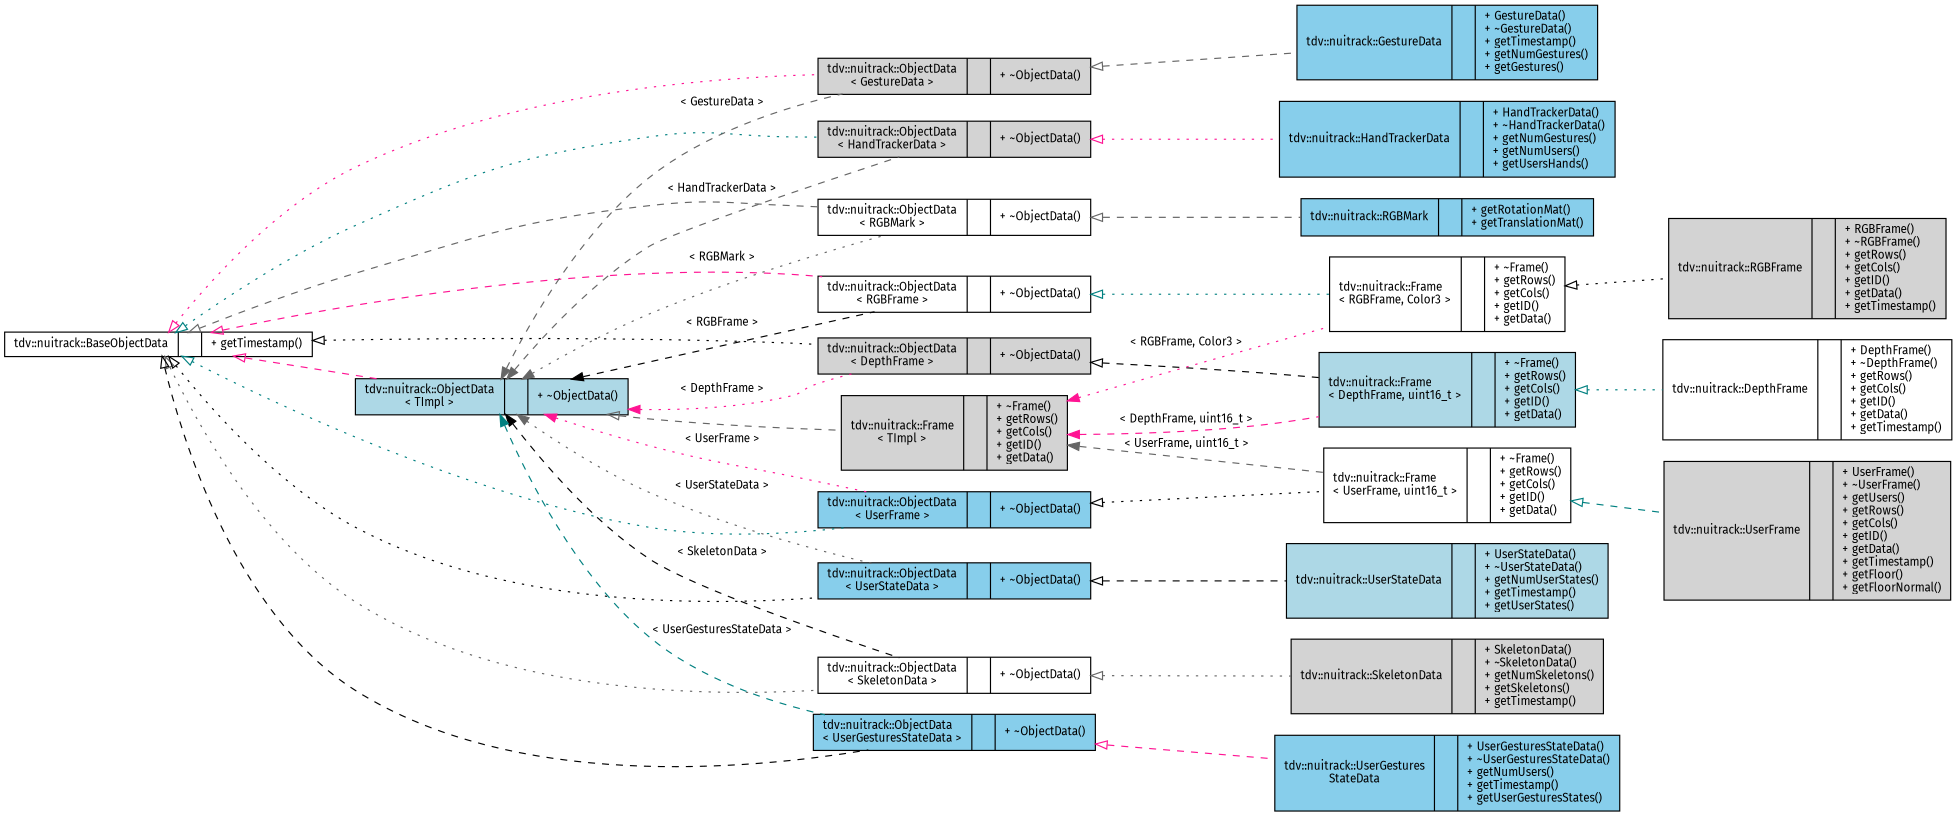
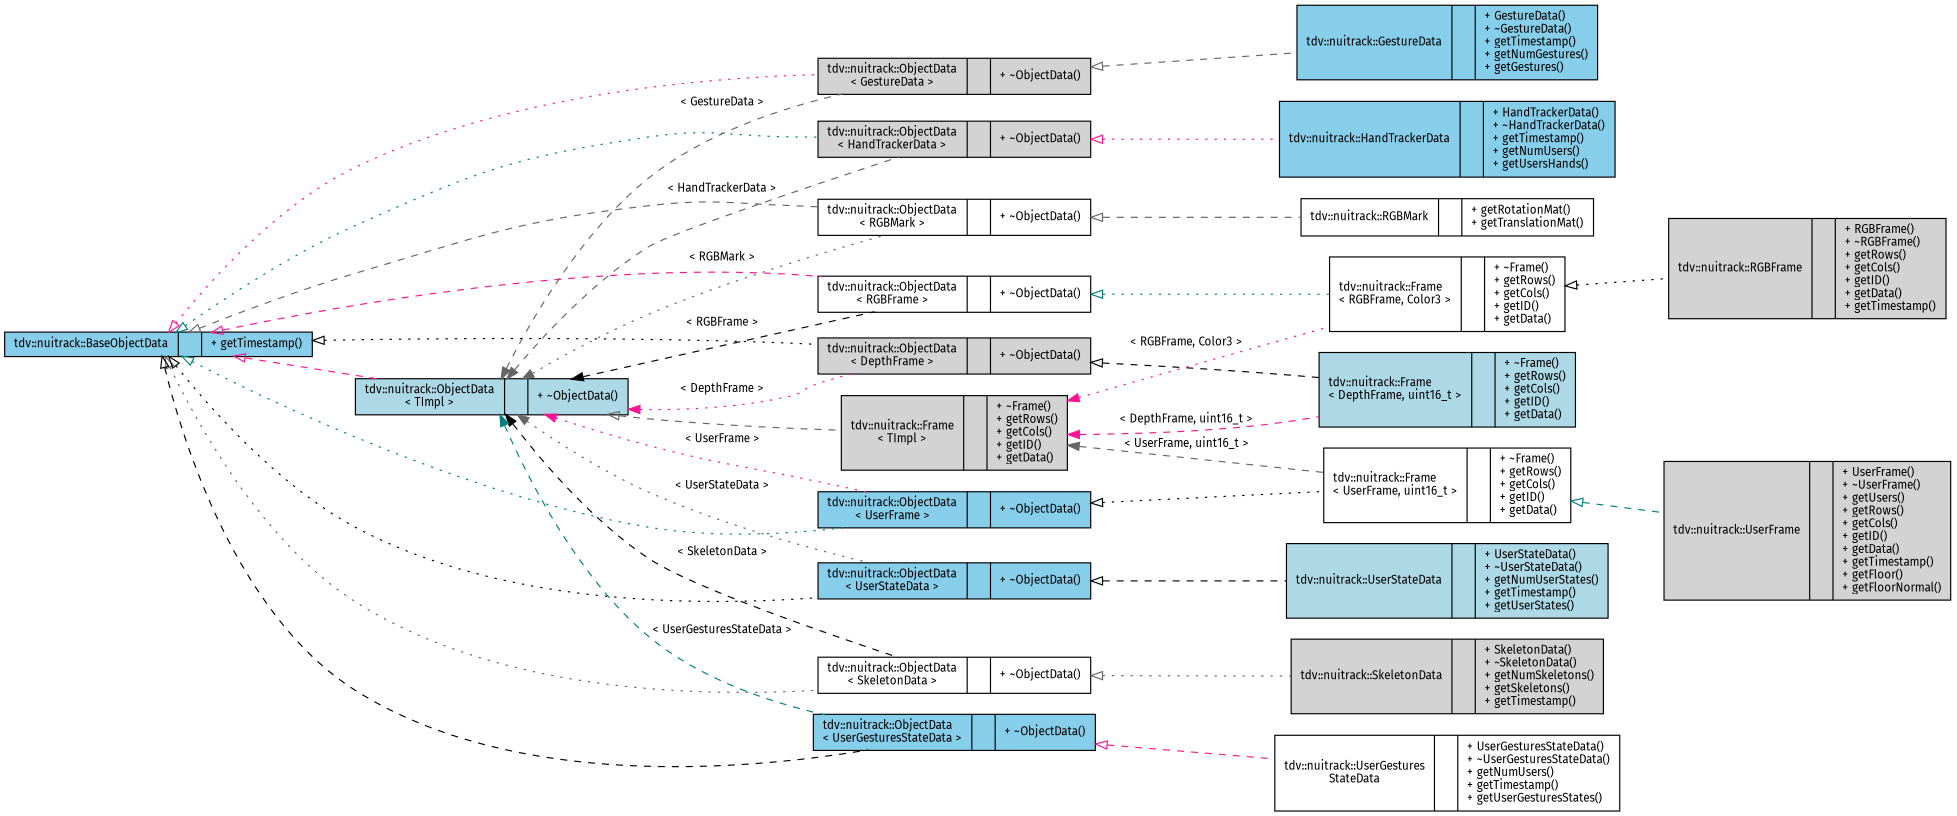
(1545, 139) -> (1539, 139)
(1447, 217) -> (1447, 217)
(158, 344) -> (158, 344)
(1807, 390) -> none
(1447, 773) -> (1447, 773)
